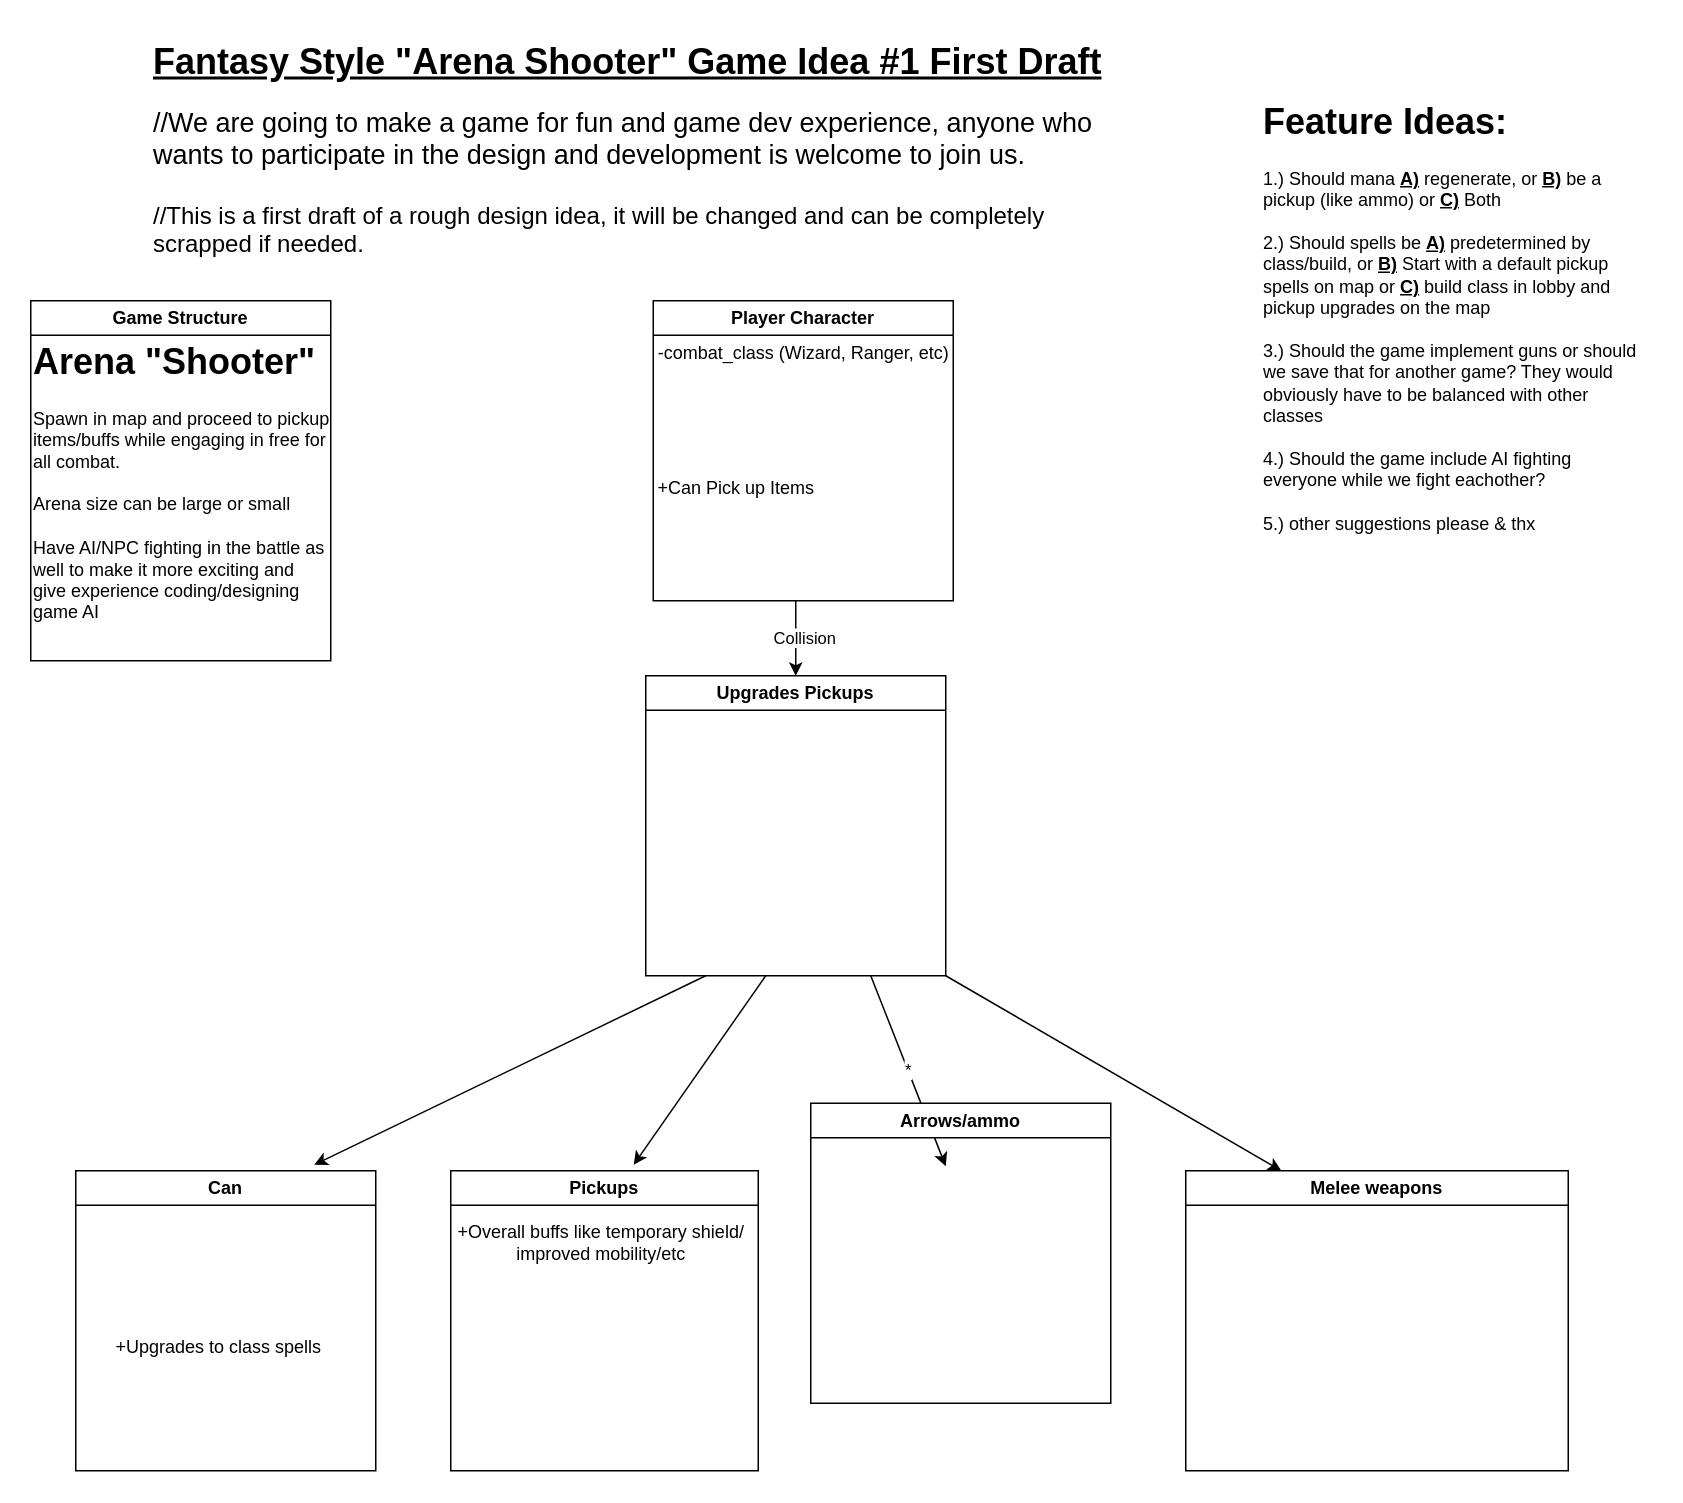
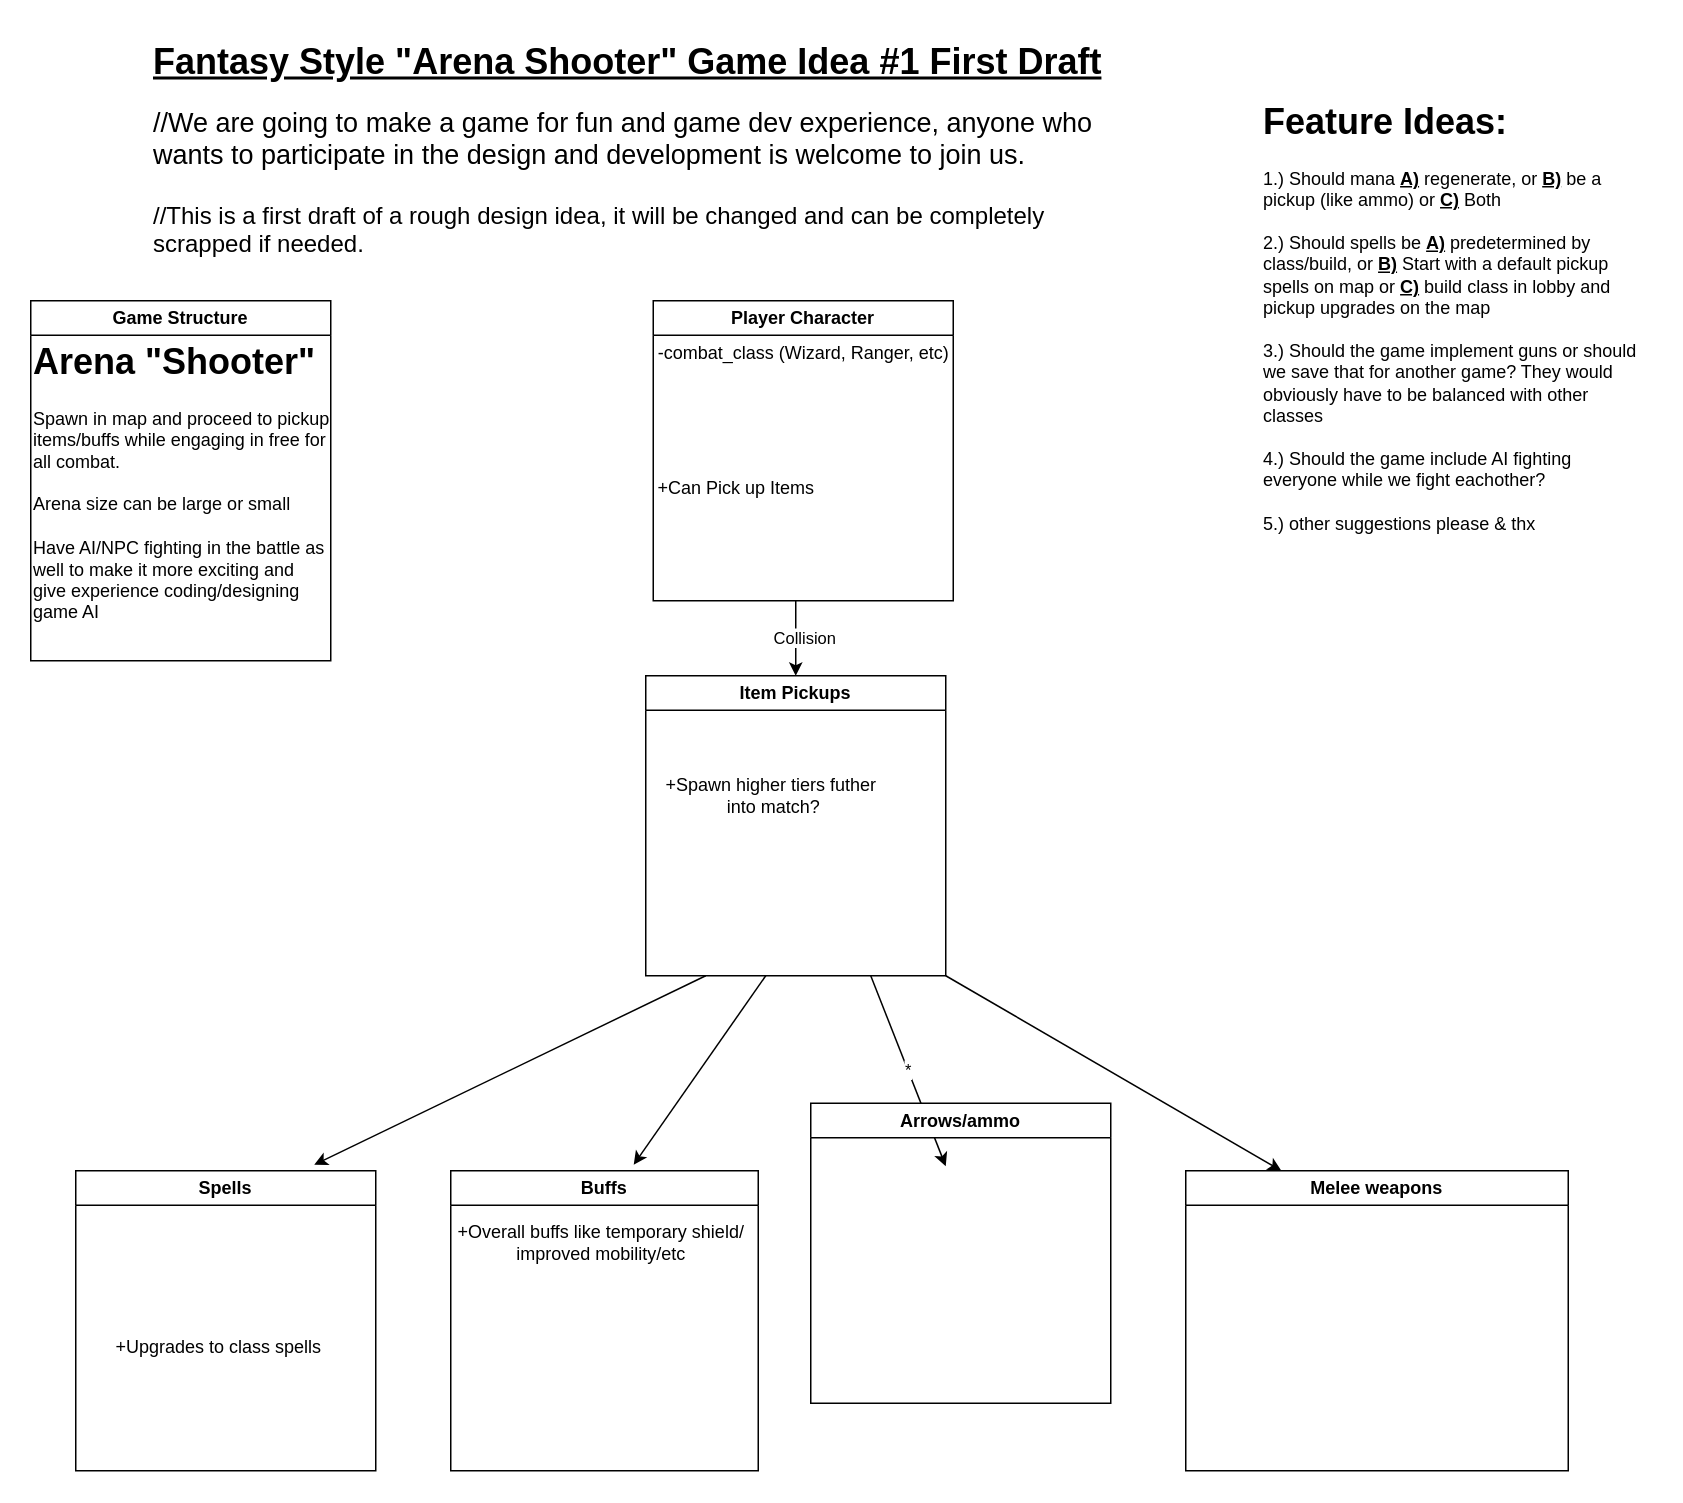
(796, 694) -> (796, 694)
none -> (773, 796)
(226, 1189) -> (226, 1189)
(605, 1189) -> (605, 1189)
